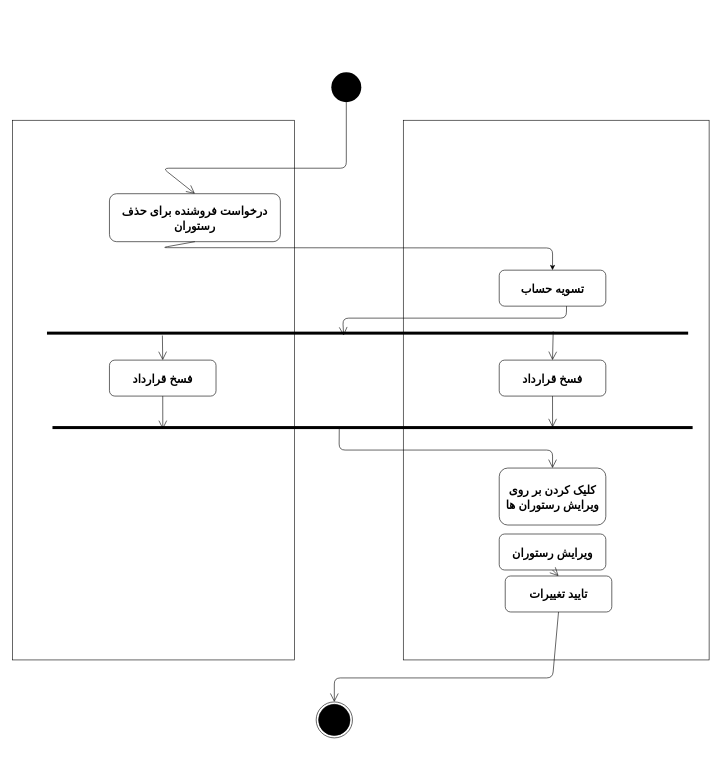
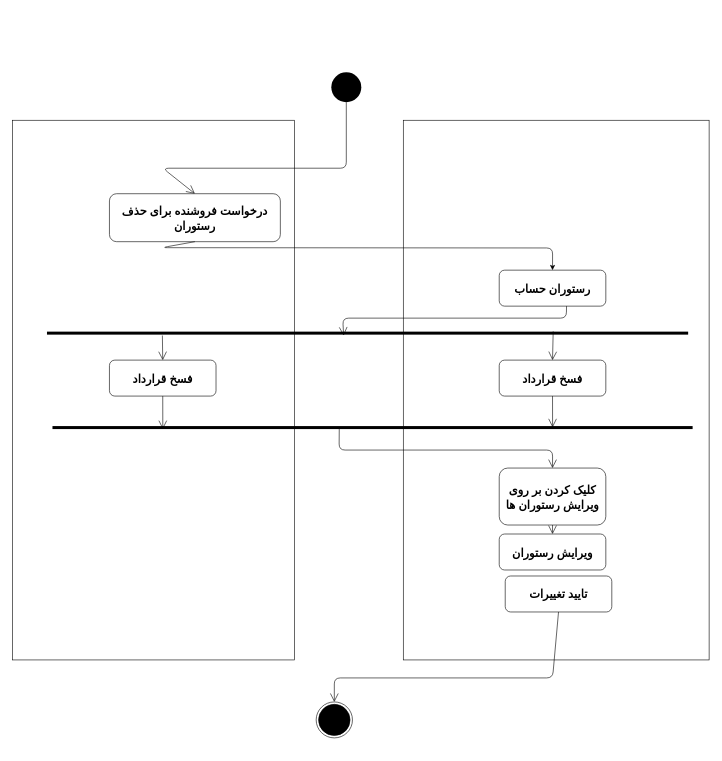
(553, 288) -> (553, 288)
none -> (553, 529)
(555, 572) -> none
